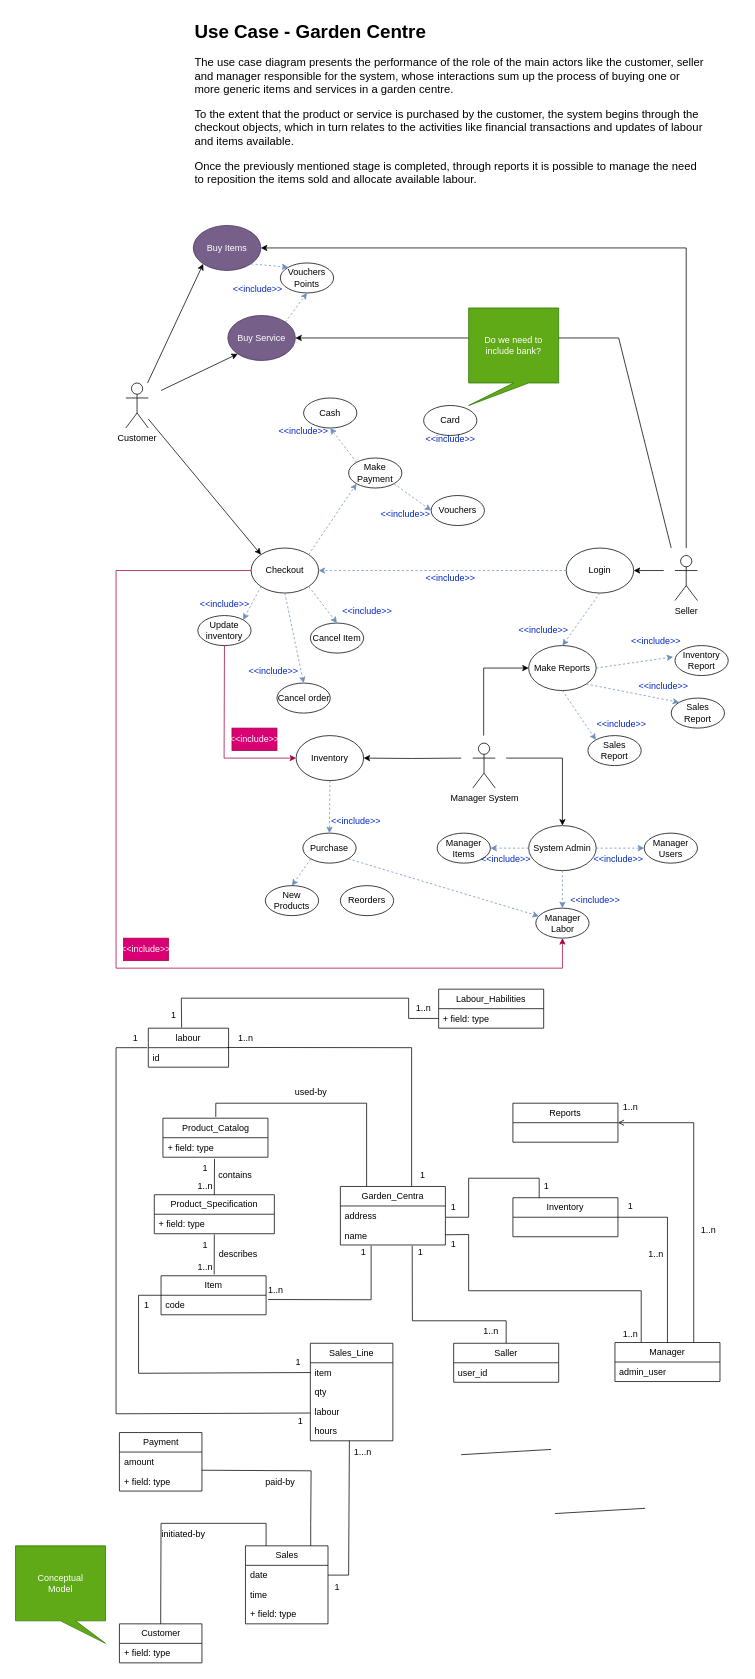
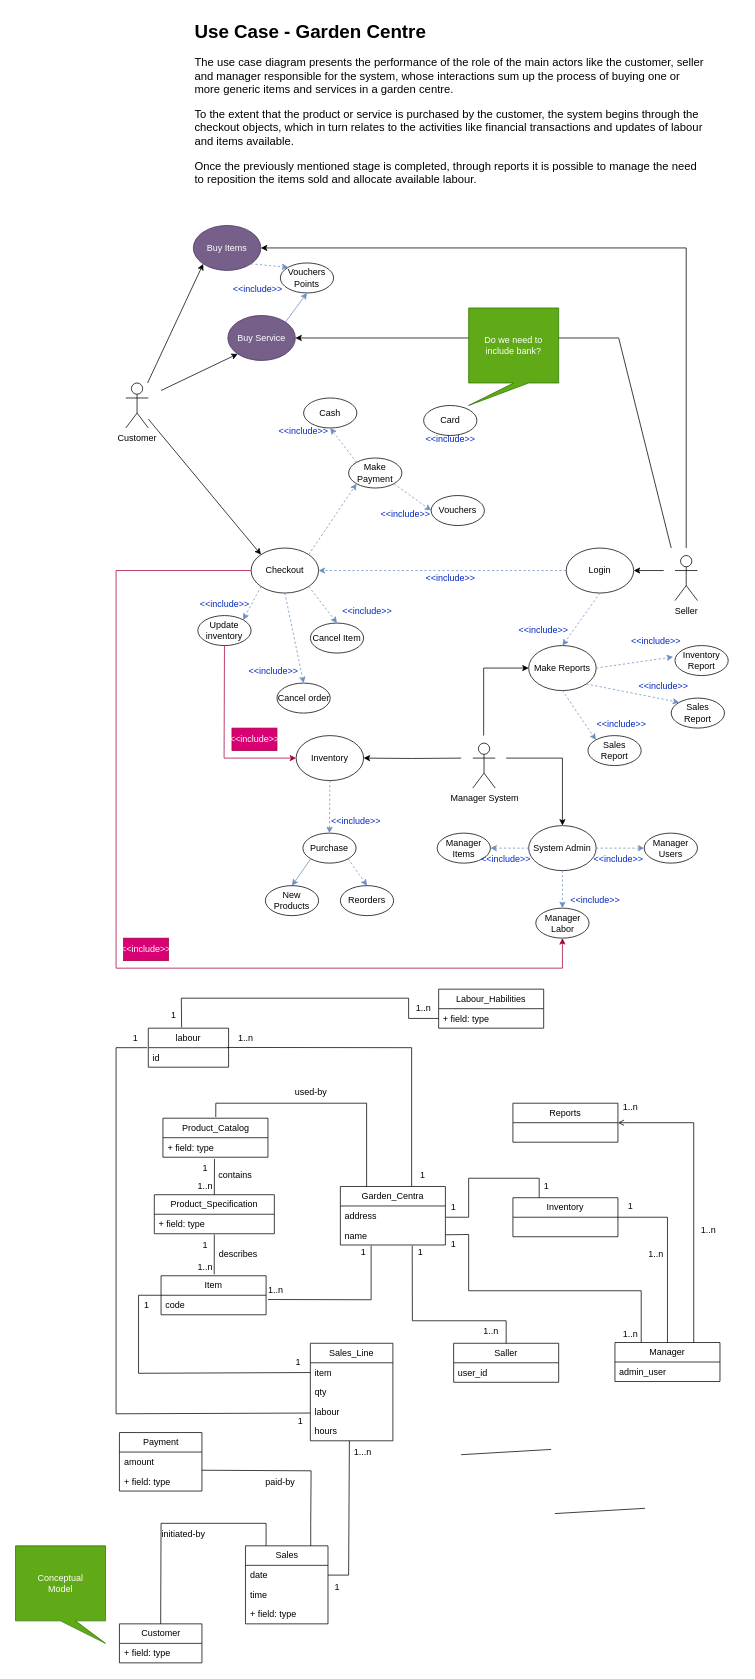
(295, 309) -> (295, 309)
(302, 870) -> (302, 870)
(442, 887) -> (357, 871)
